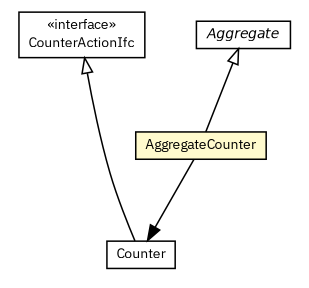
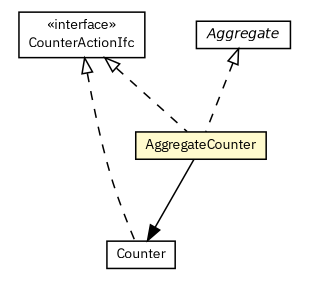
(219, 97) -> (219, 97)
none -> (152, 100)
(106, 159) -> (106, 159)
